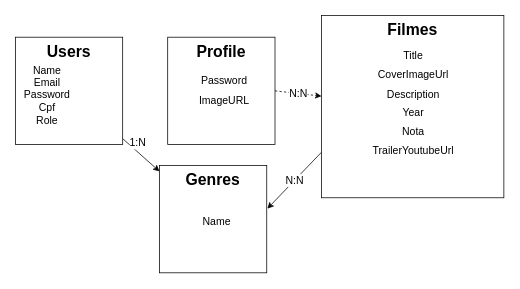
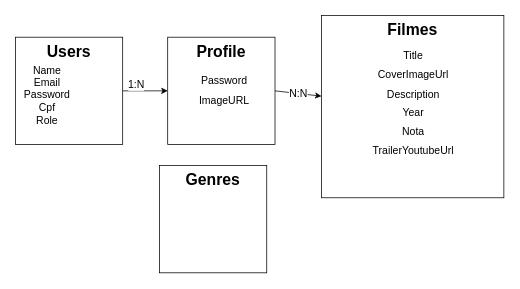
(282, 92) -> (282, 92)
(139, 153) -> (161, 91)
(296, 178) -> none
(216, 219) -> none
